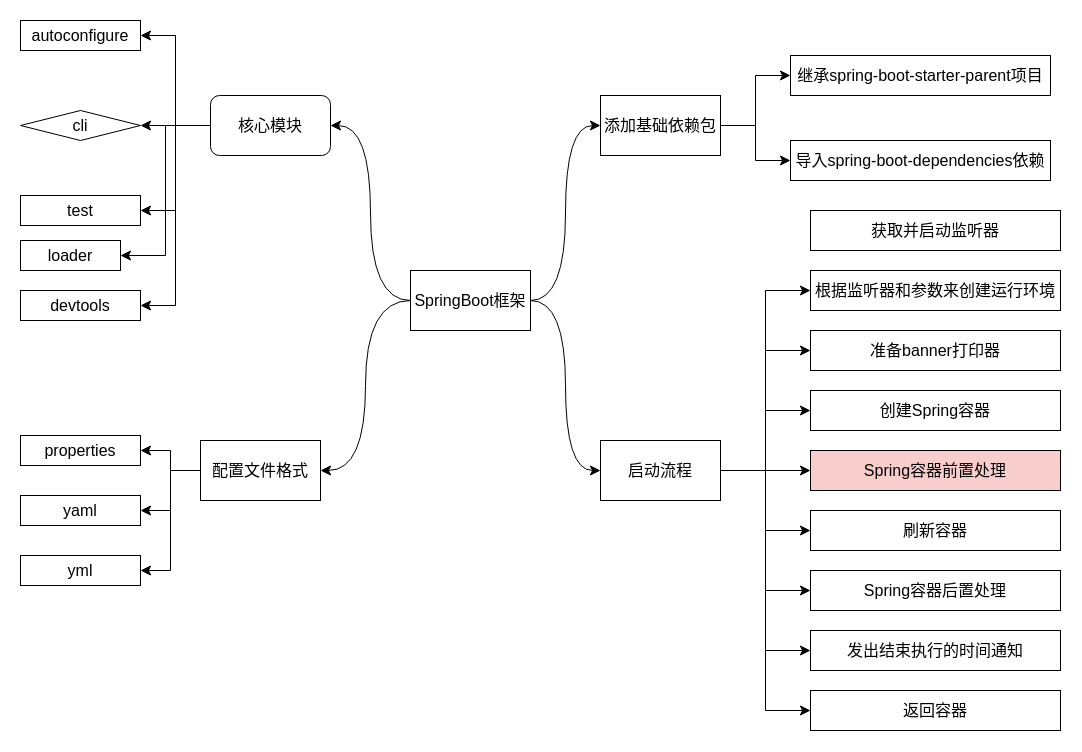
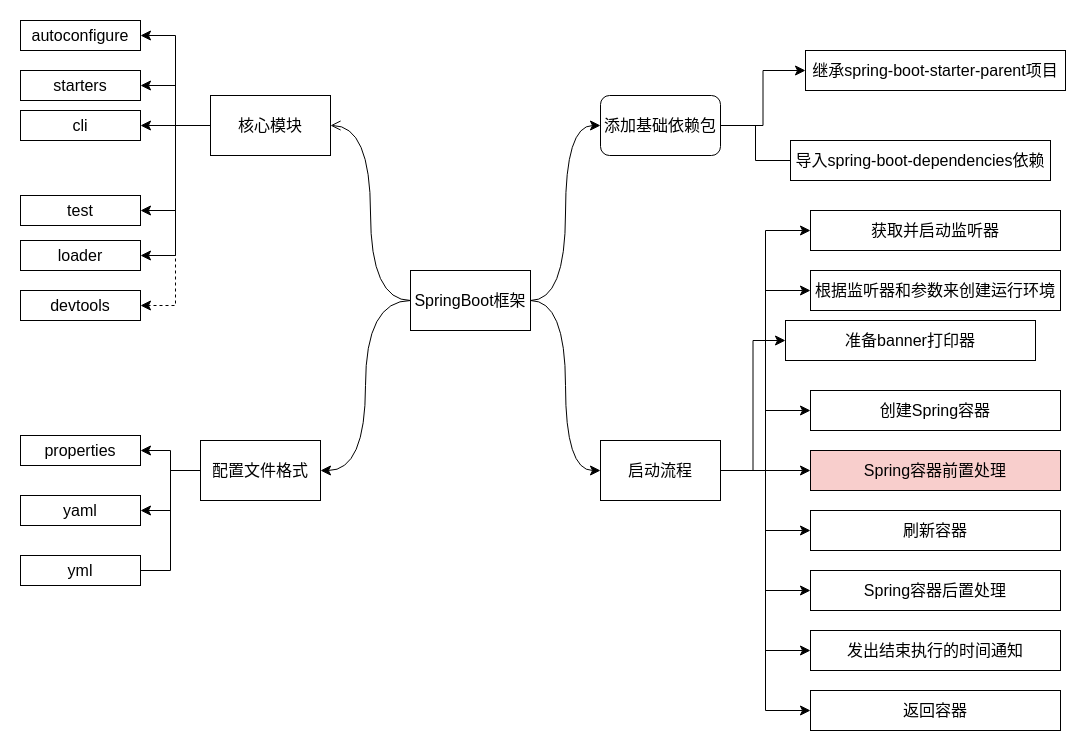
(921, 76) -> (936, 71)
none -> (81, 86)
none -> (161, 86)
(81, 126) -> (81, 126)
(271, 126) -> (271, 126)
(661, 126) -> (661, 126)
(360, 142) -> (358, 141)
(781, 161) -> (784, 161)
none -> (766, 242)
(71, 256) -> (81, 256)
(176, 294) -> (176, 294)
(936, 351) -> (911, 341)
(150, 571) -> (147, 571)
